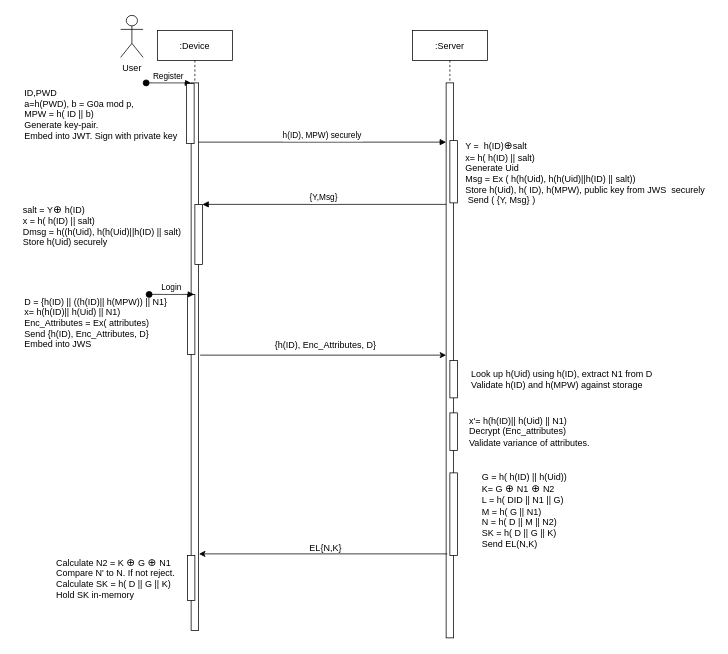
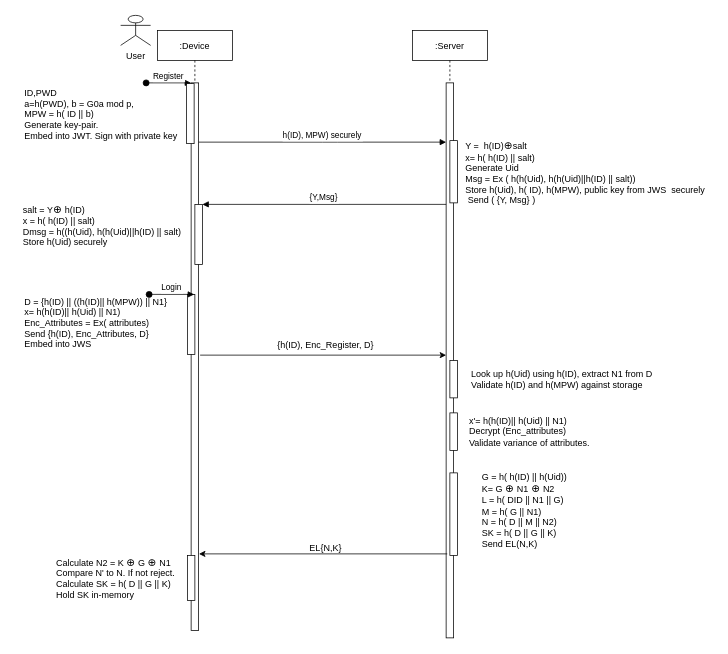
(132, 36) -> (135, 30)
(326, 345) -> (326, 345)
